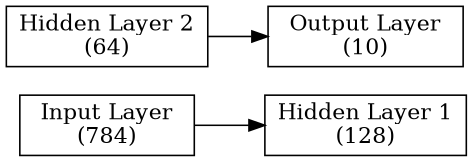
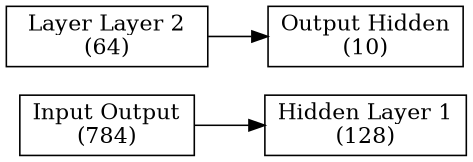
(107, 36) -> (107, 36)
(366, 36) -> (366, 36)
(107, 125) -> (107, 125)
